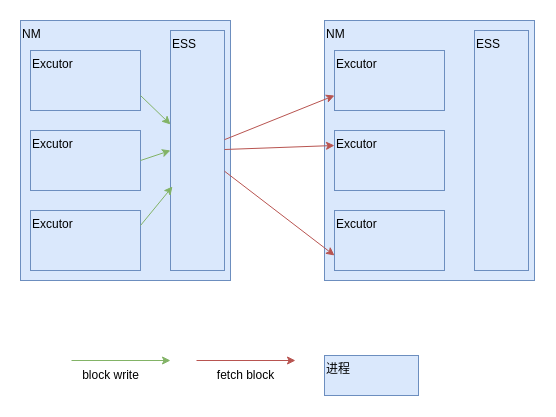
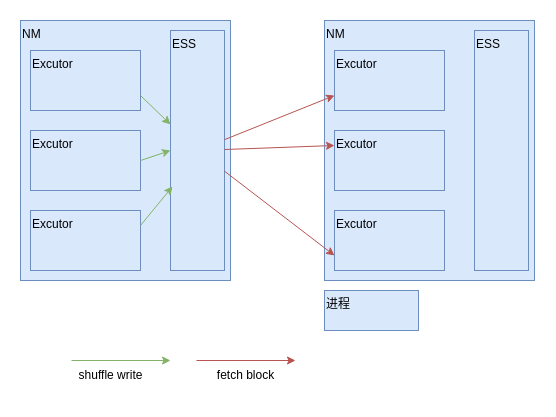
(111, 376) -> (111, 376)
(372, 376) -> (372, 311)
